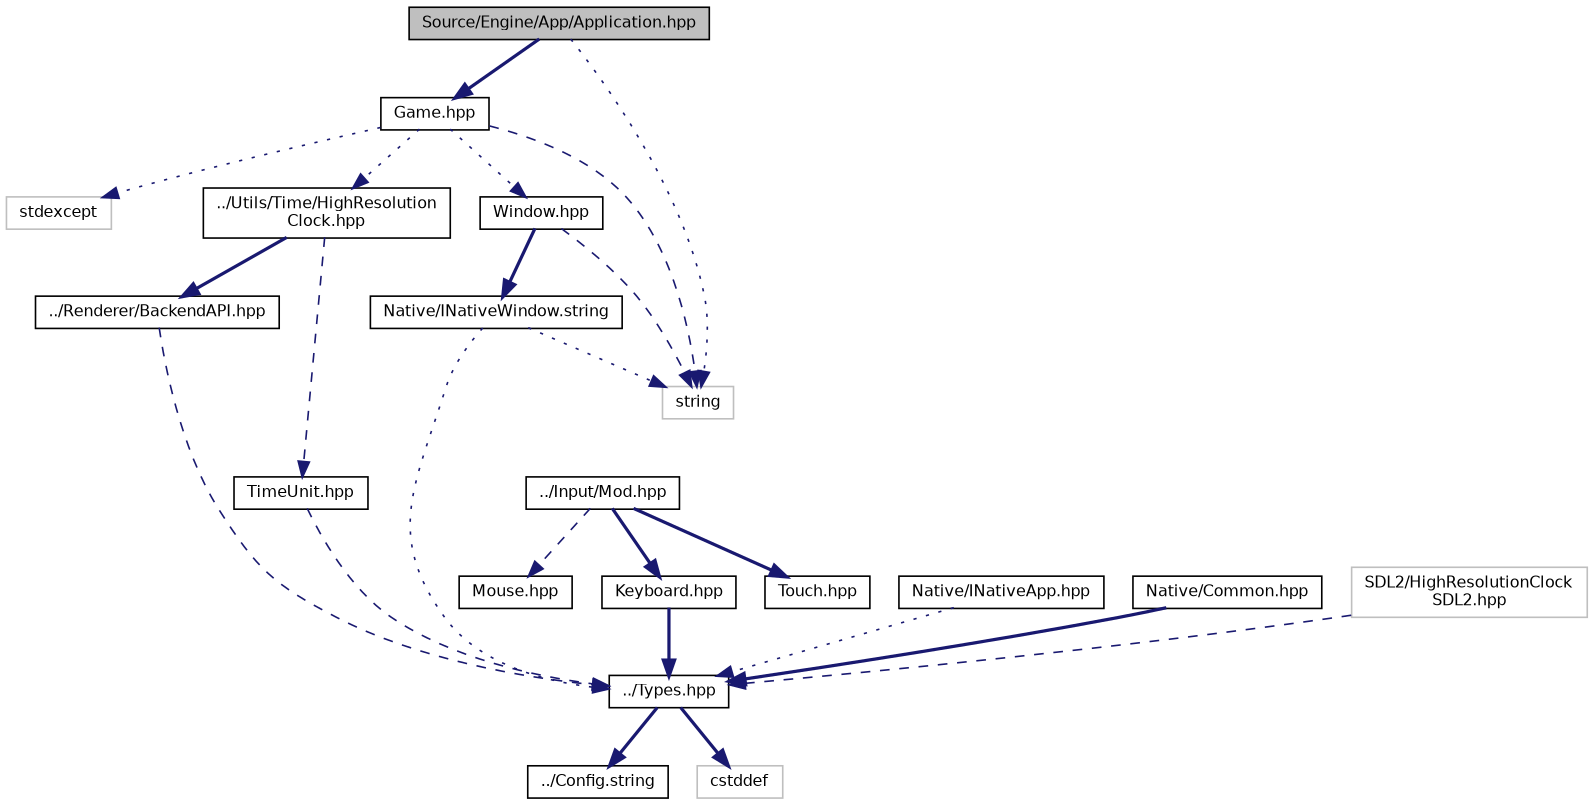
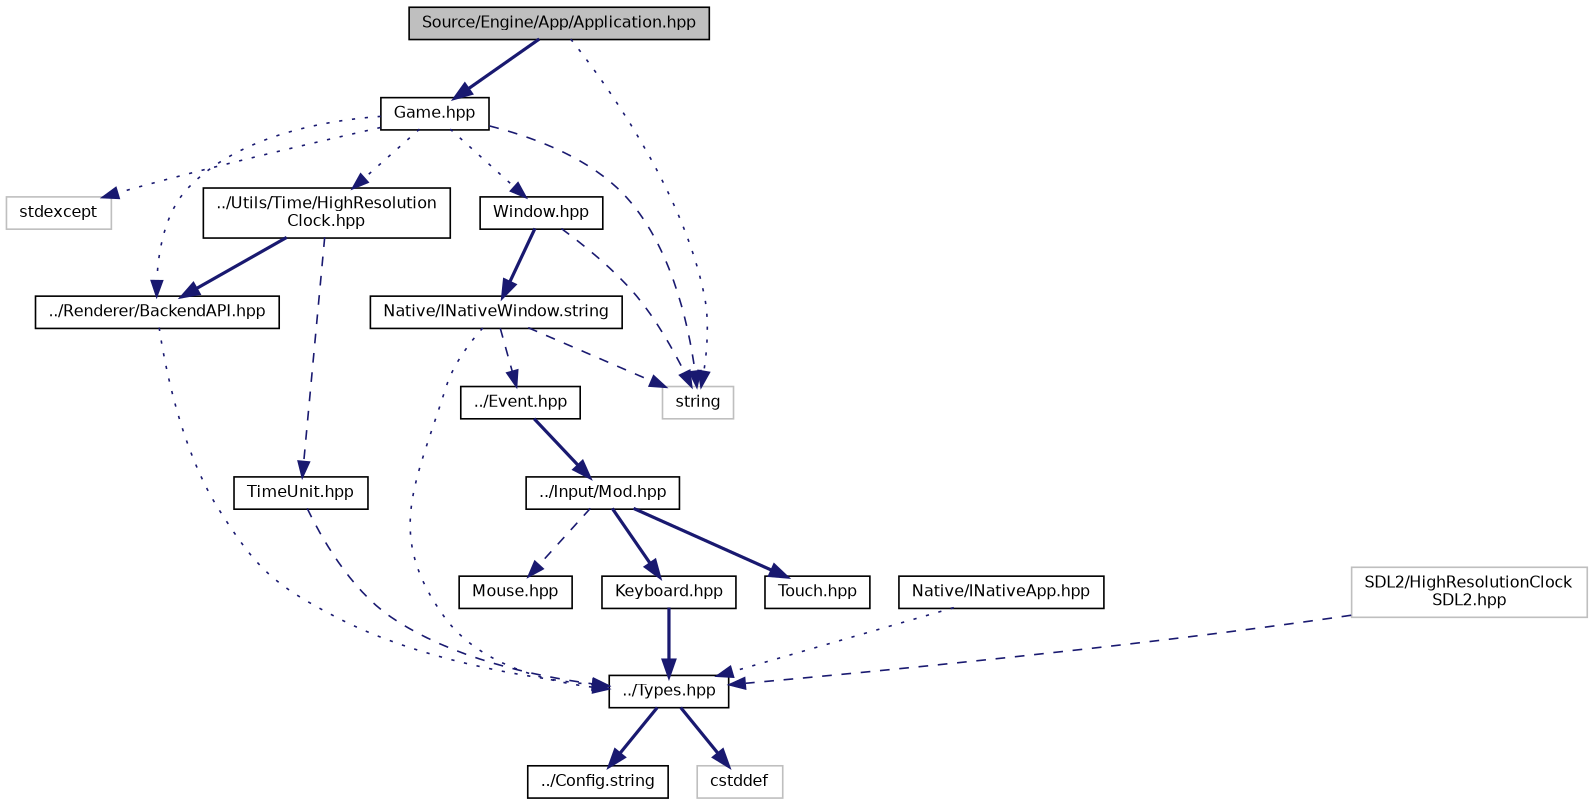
none -> (246, 148)
(590, 354) -> (590, 354)
none -> (520, 403)
(1227, 592) -> none
(298, 596) -> (298, 596)
